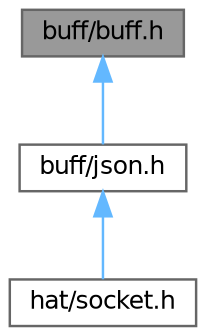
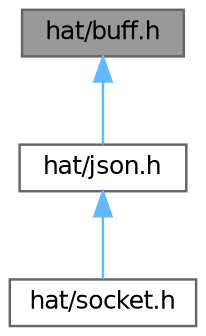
(103, 33) -> (103, 33)
(103, 168) -> (103, 168)
